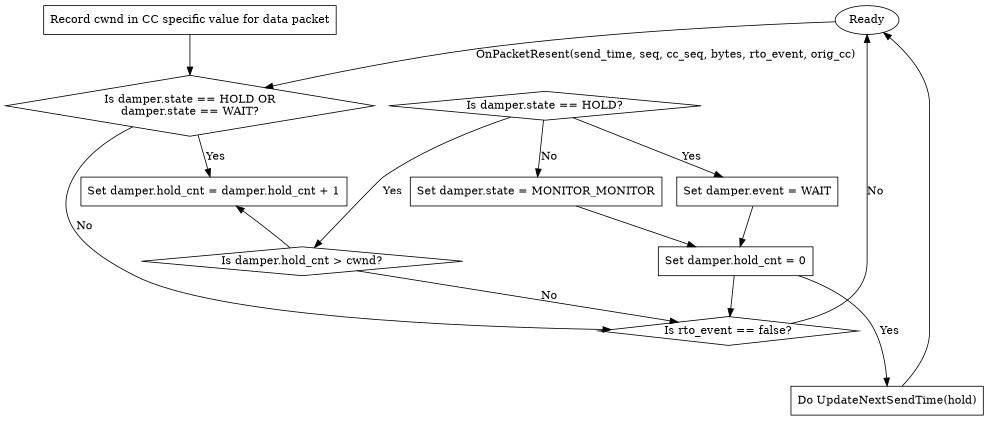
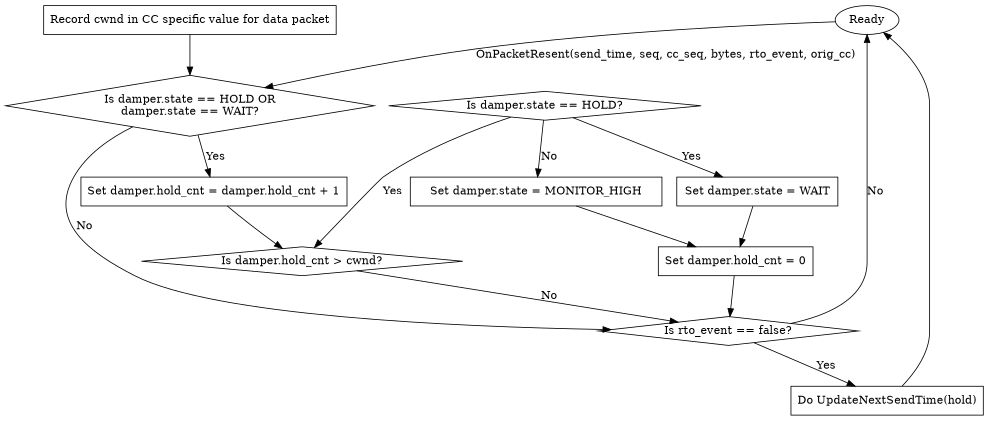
(536, 192) -> (536, 192)
(757, 192) -> (757, 192)
(267, 229) -> (251, 225)
(861, 312) -> (801, 363)
